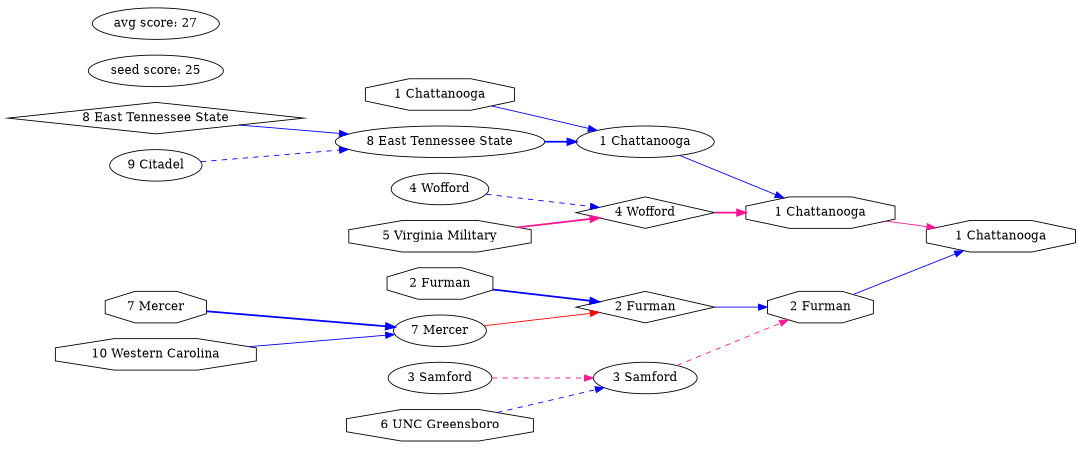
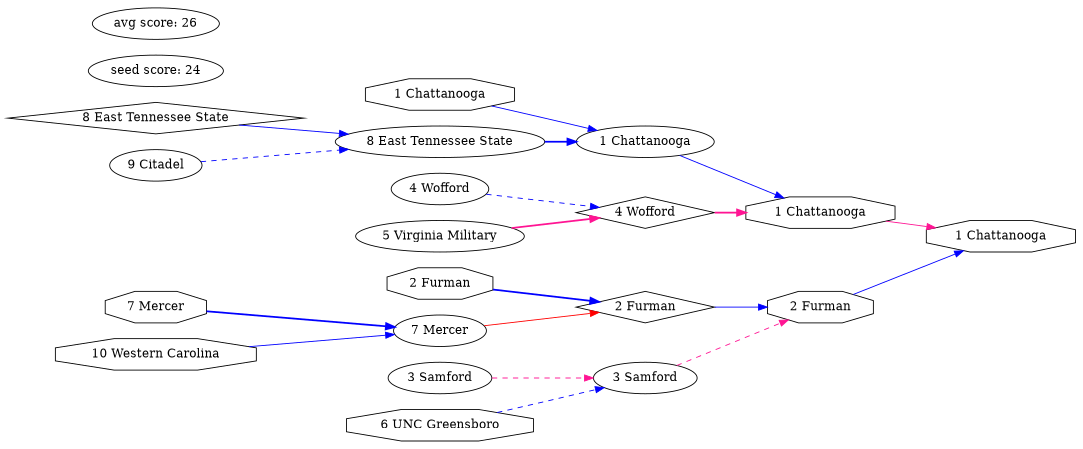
(156, 24) -> (156, 24)
(156, 71) -> (156, 71)
(440, 236) -> (440, 236)
